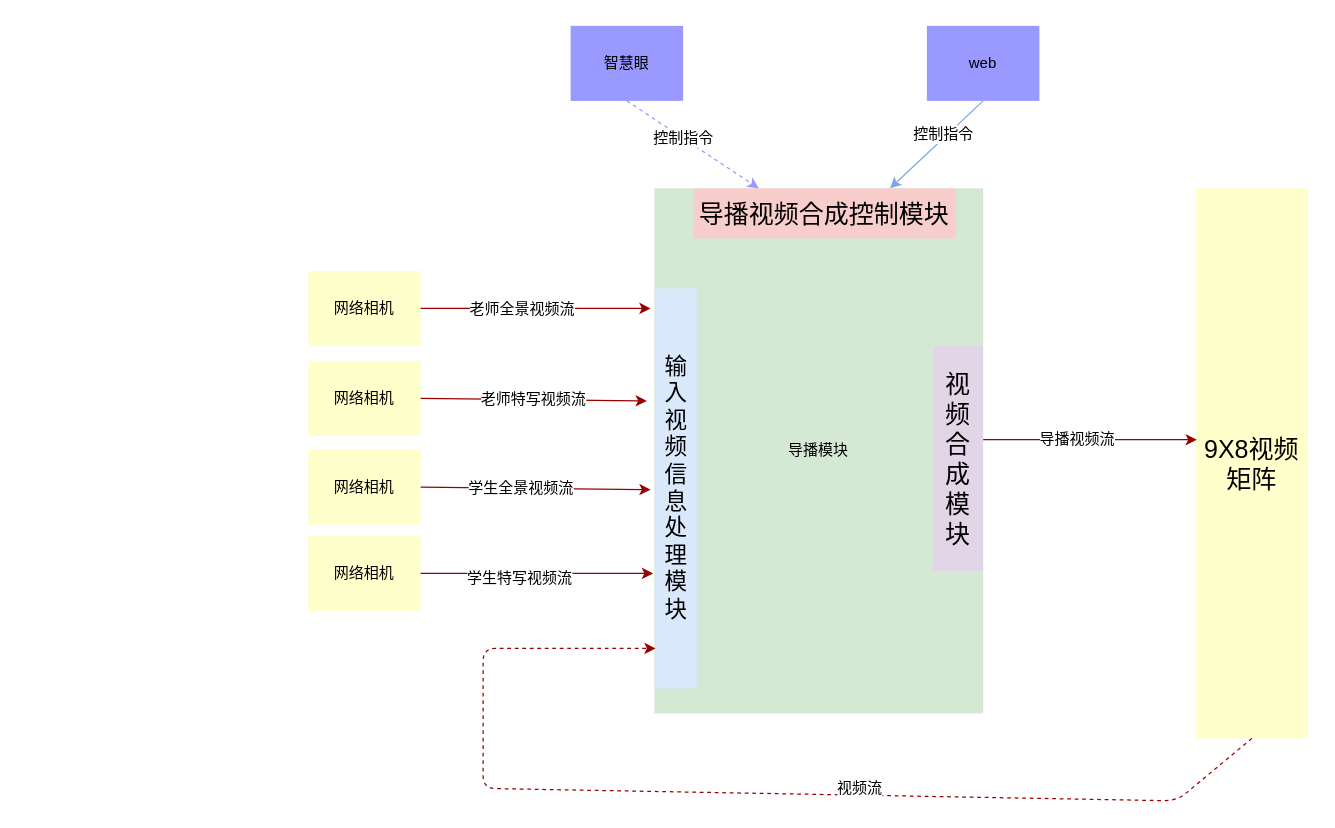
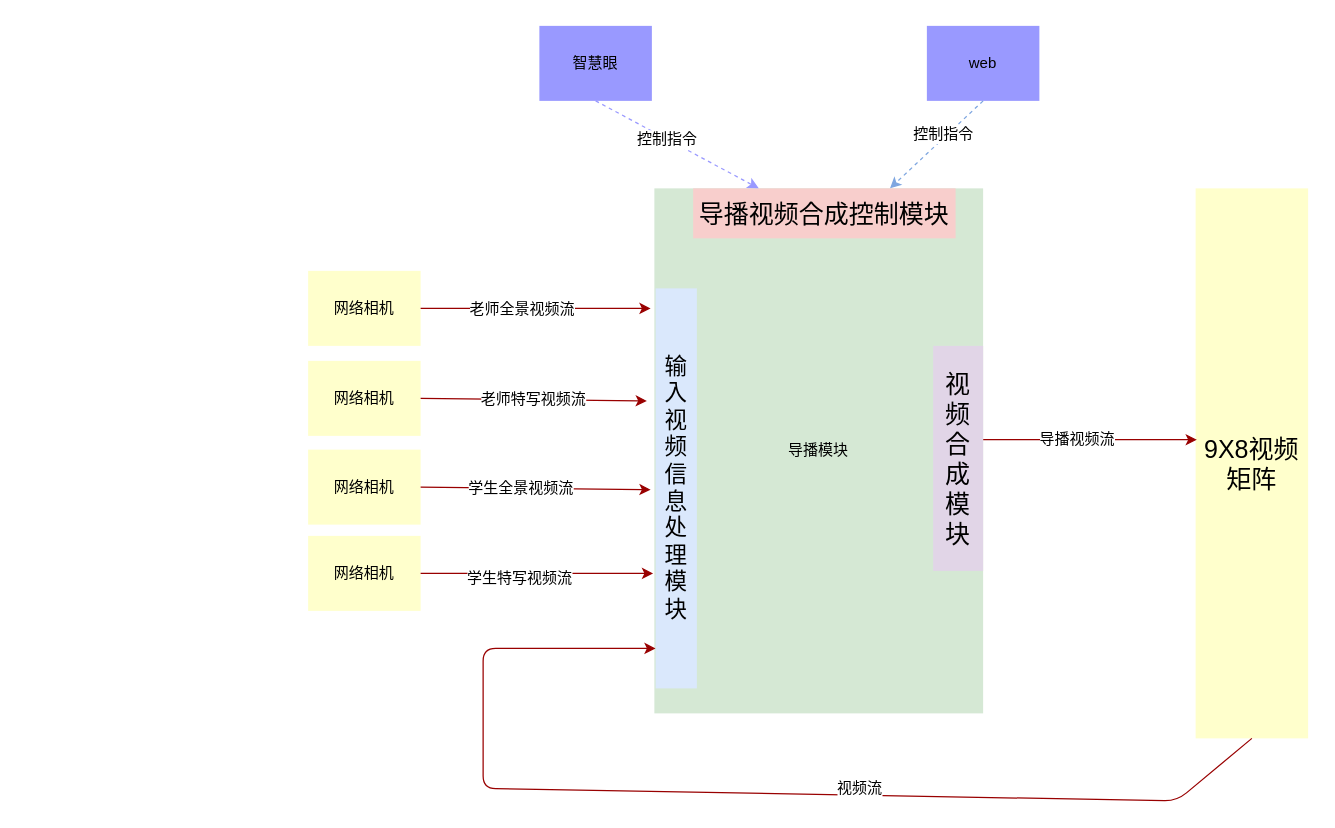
(627, 63) -> (596, 63)
(917, 163) -> (917, 163)
(519, 789) -> (519, 789)
